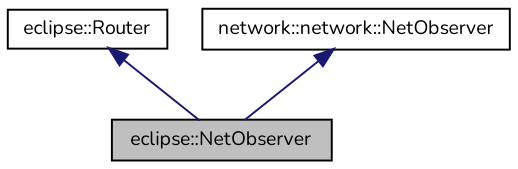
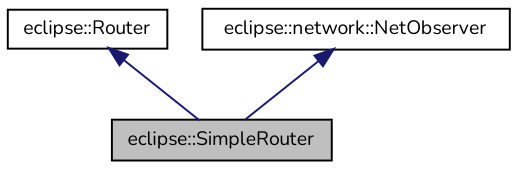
(356, 29) -> (356, 29)
(222, 140) -> (222, 140)
